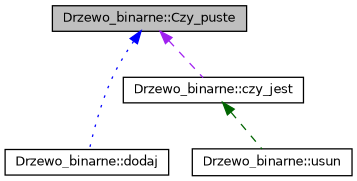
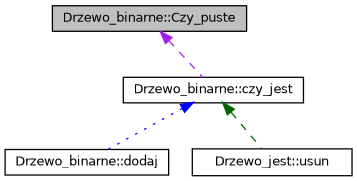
(106, 93) -> (145, 129)
(272, 162) -> (272, 162)
